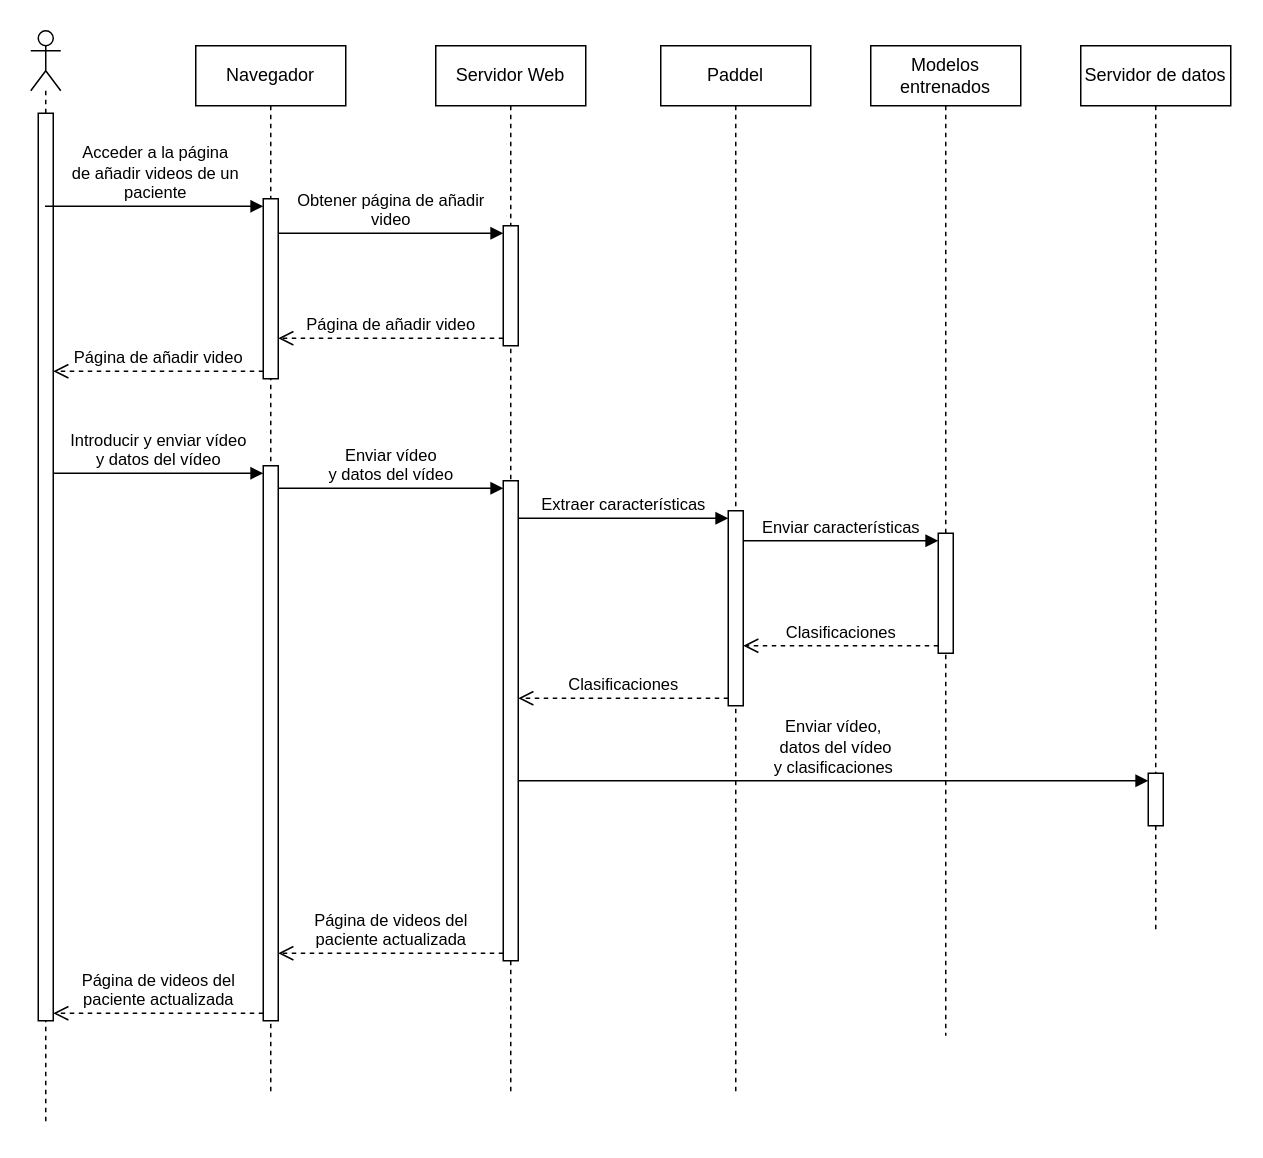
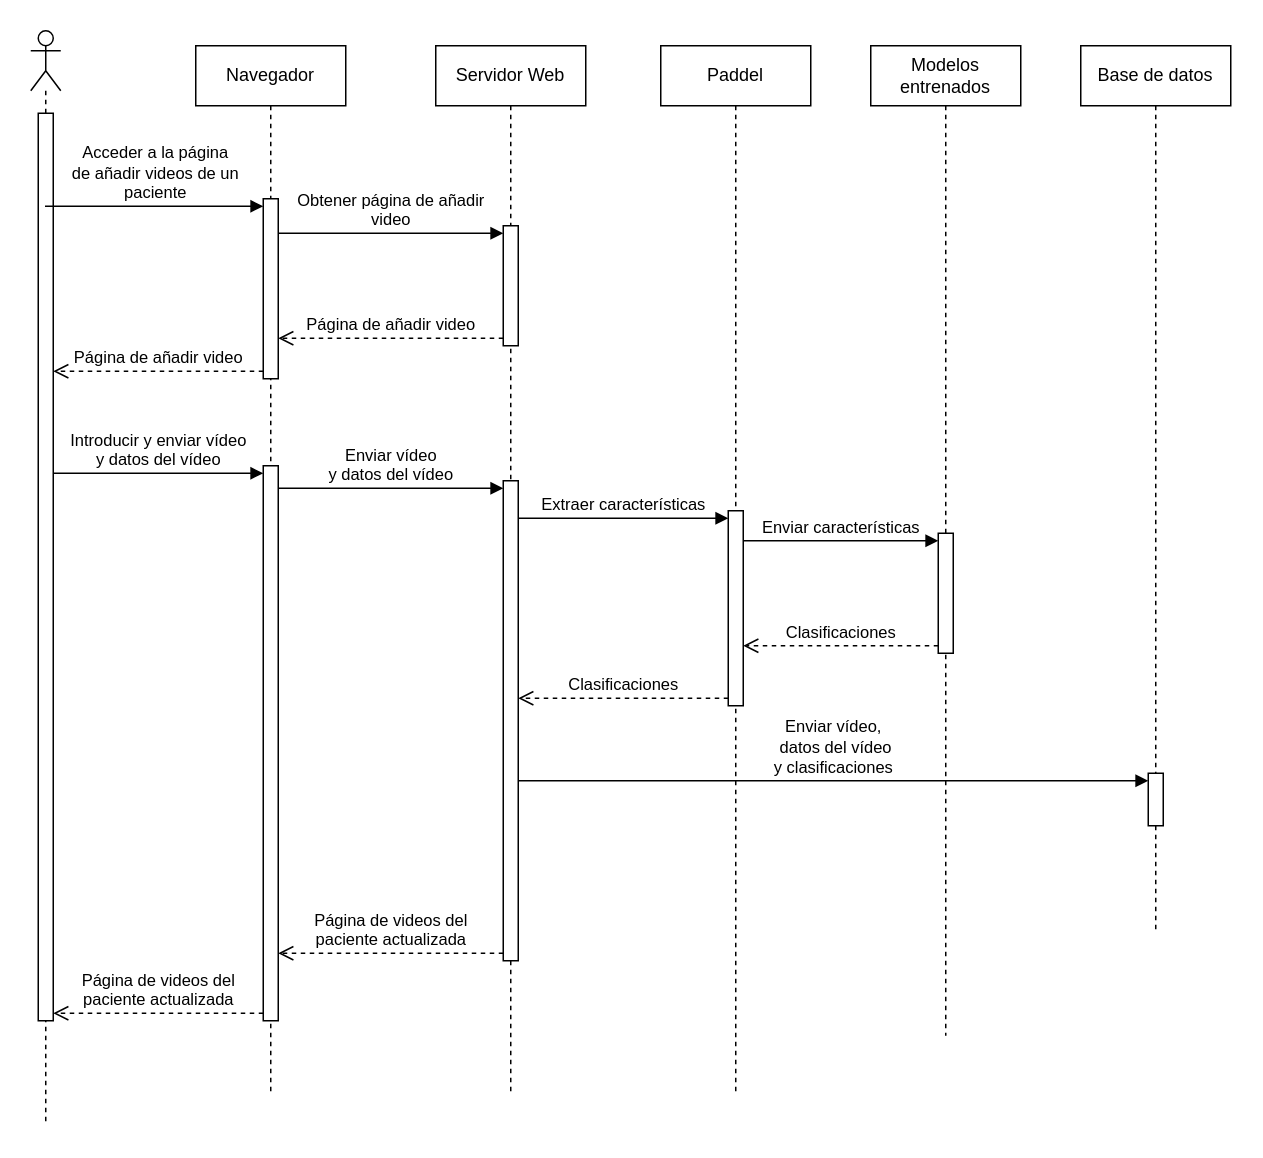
(1156, 76) -> (1156, 76)
